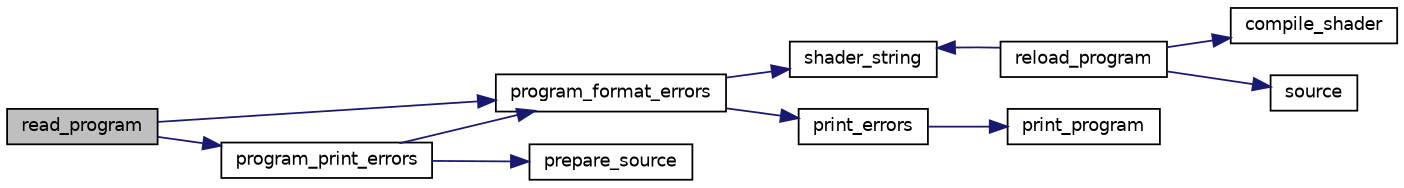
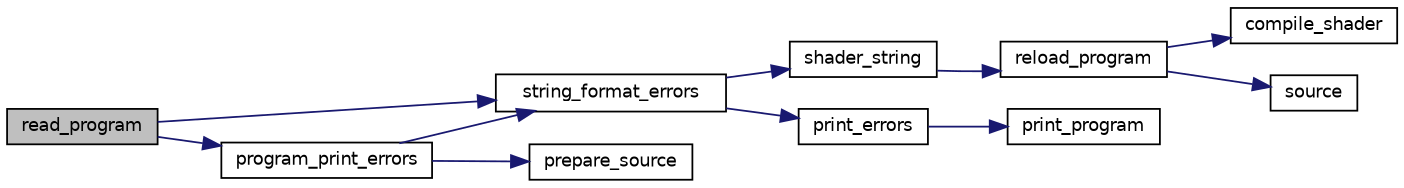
(978, 47) -> (960, 71)
(611, 93) -> (611, 93)
